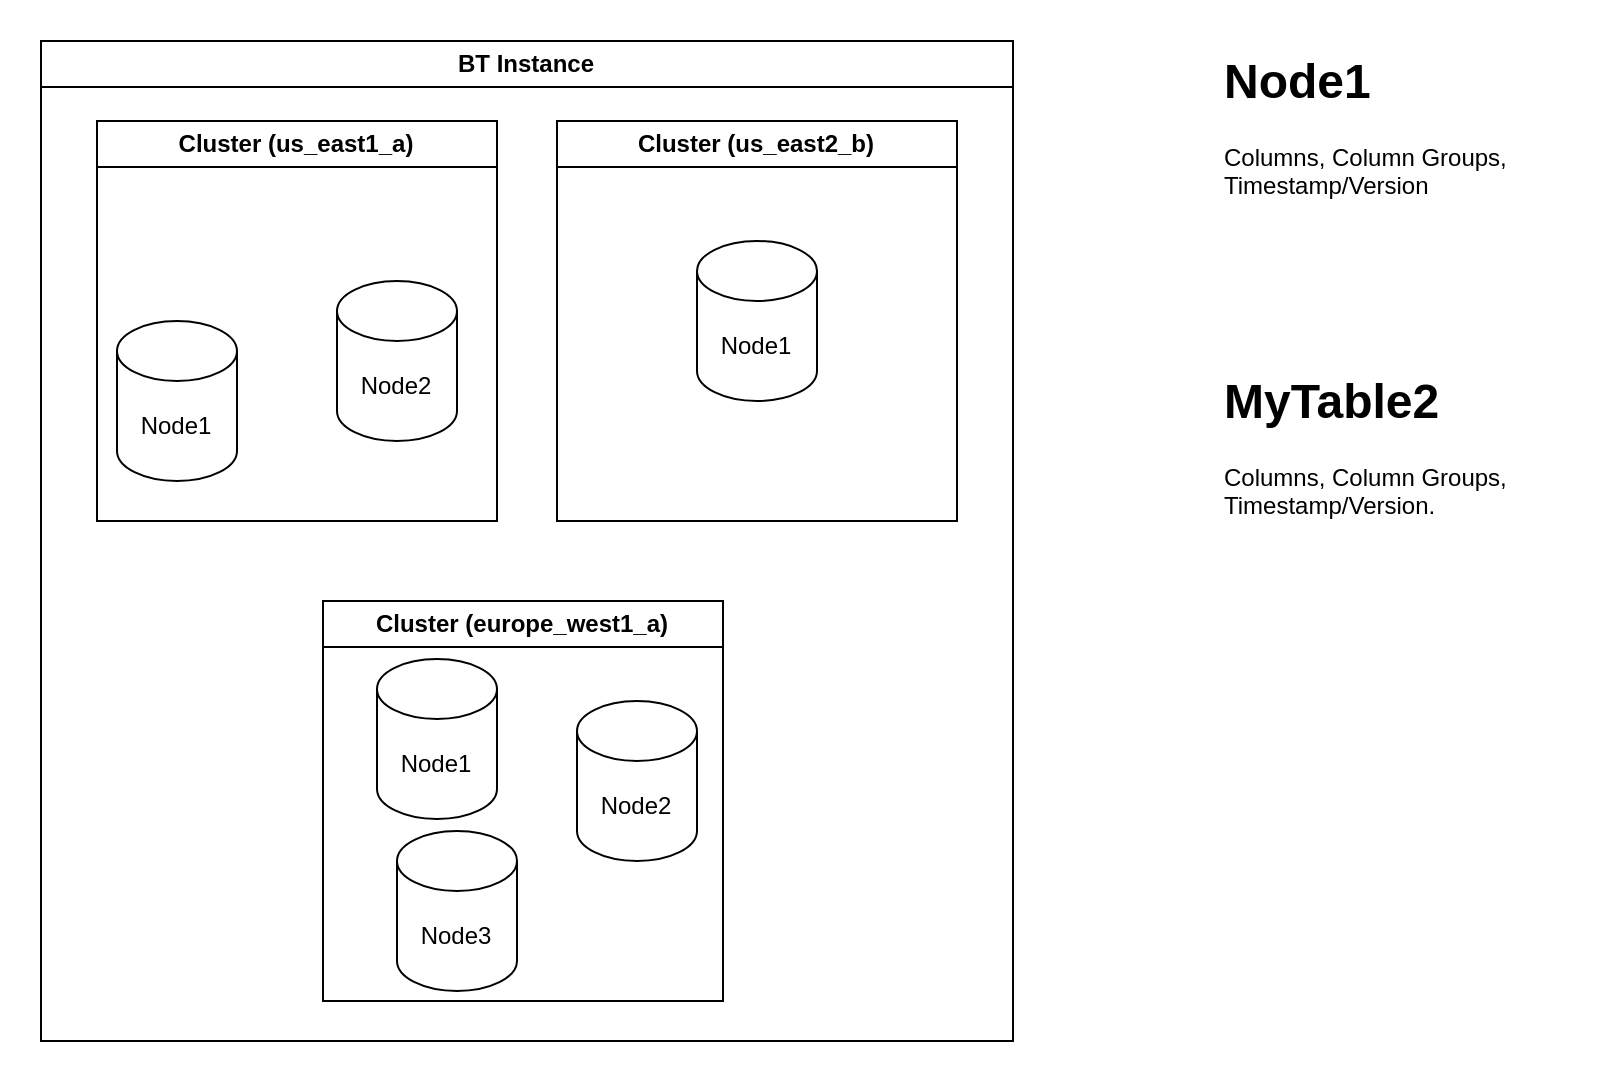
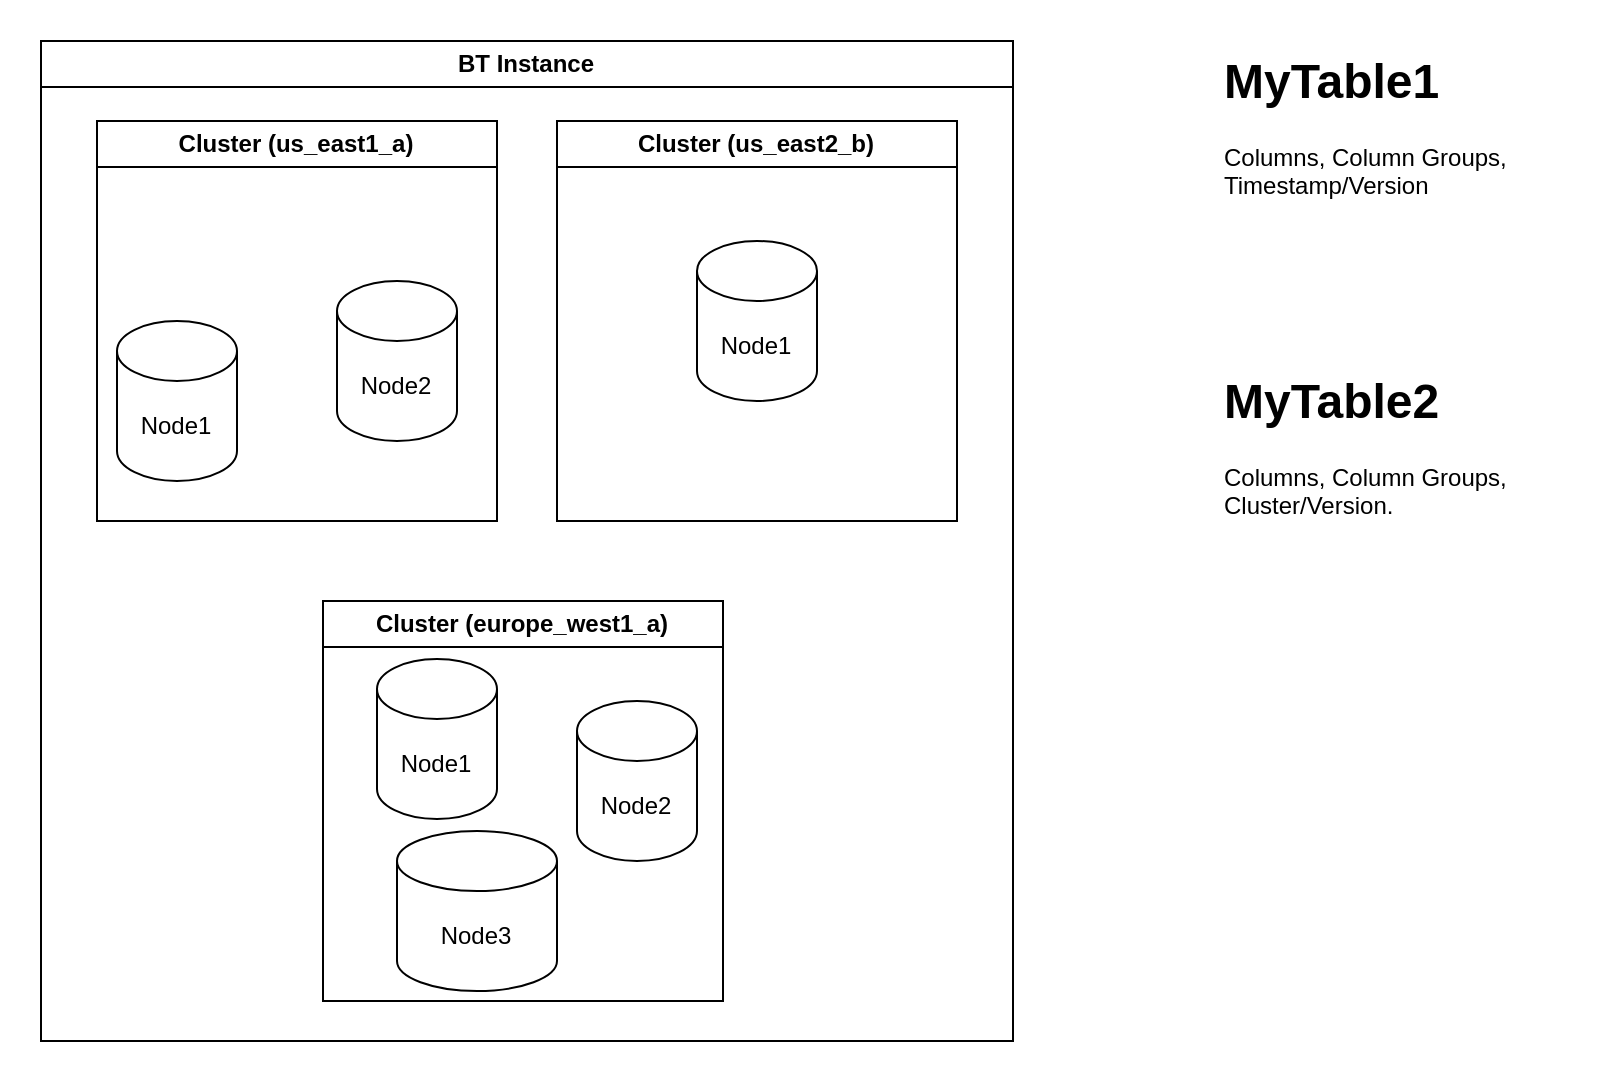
(1403, 98) -> (1403, 98)
(1403, 418) -> (1403, 418)
(457, 911) -> (477, 911)
